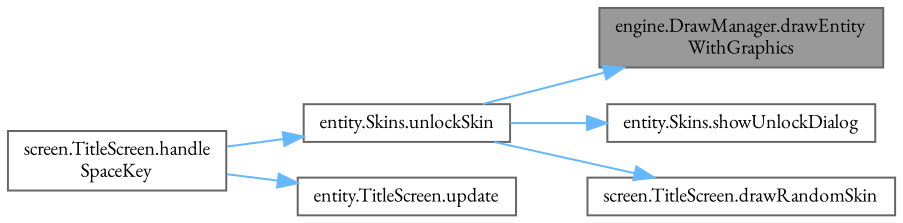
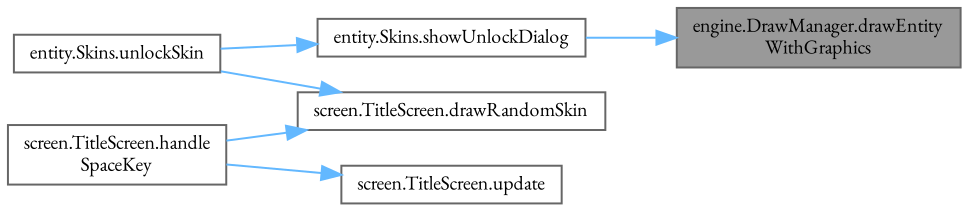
(543, 88) -> (621, 38)
(255, 143) -> (256, 137)
(407, 196) -> (452, 185)
